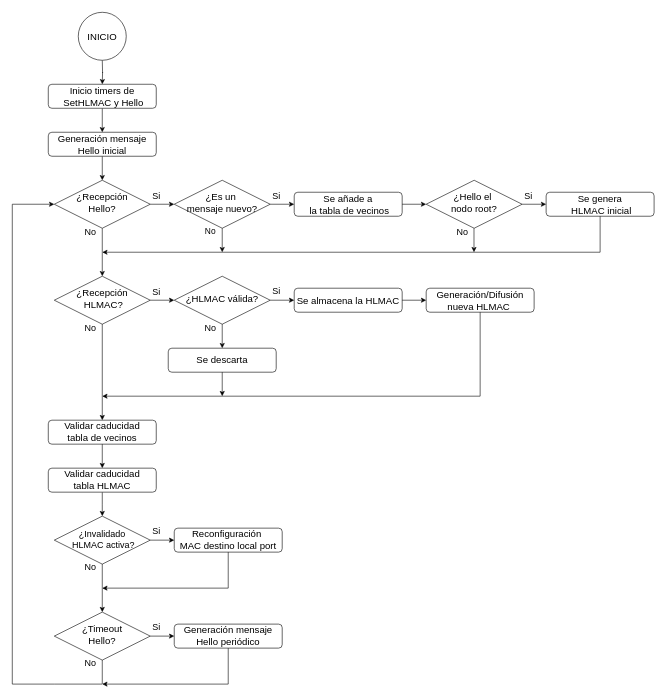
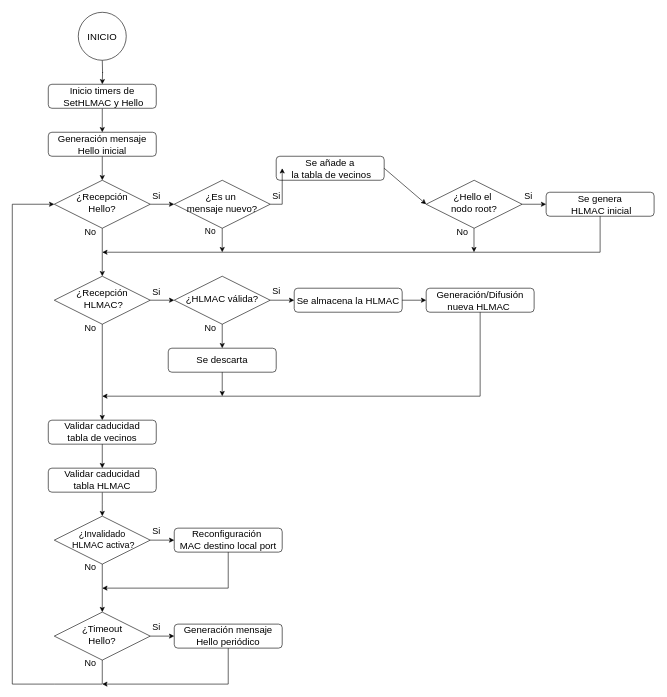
(348, 204) -> (330, 168)
